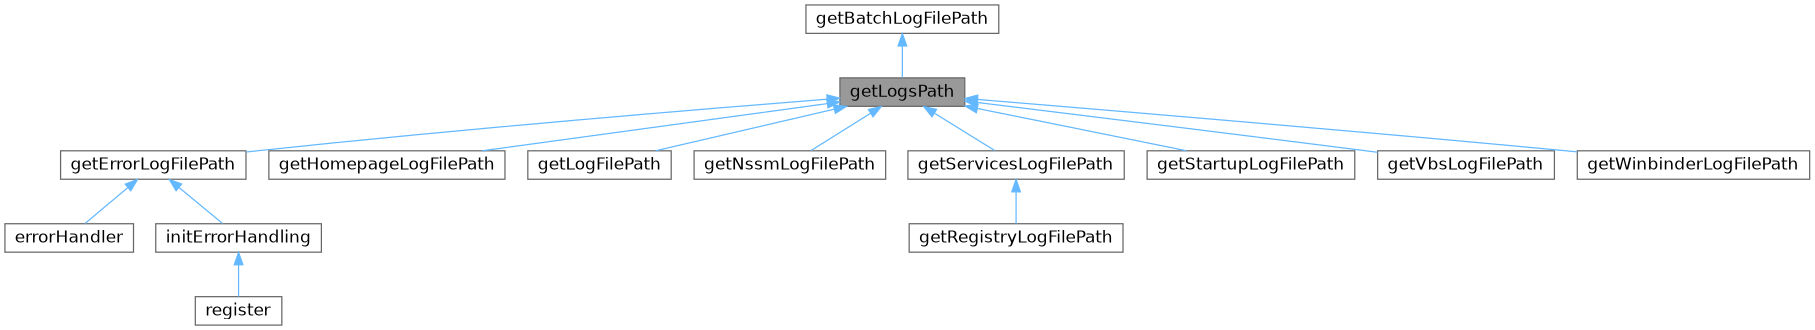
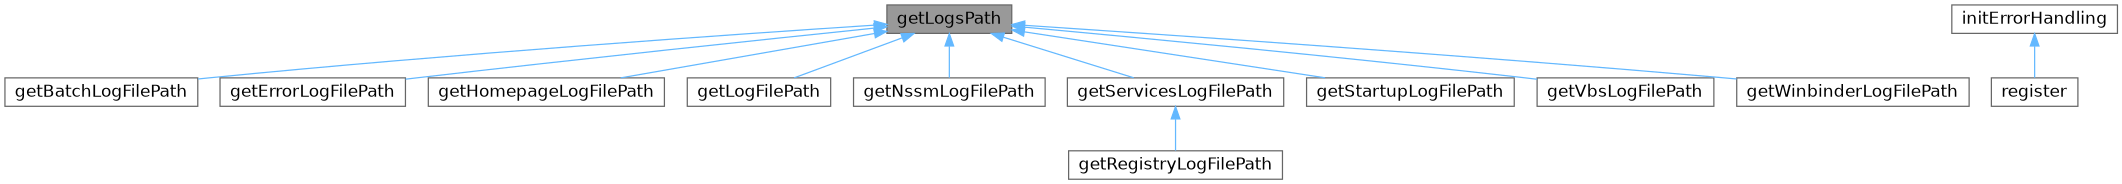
(902, 62) -> (536, 49)
(201, 206) -> none
(69, 238) -> none
